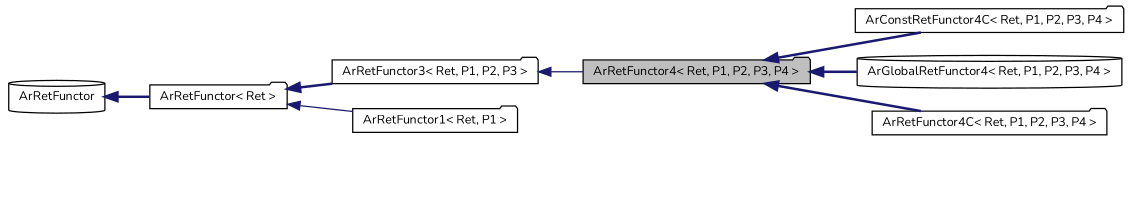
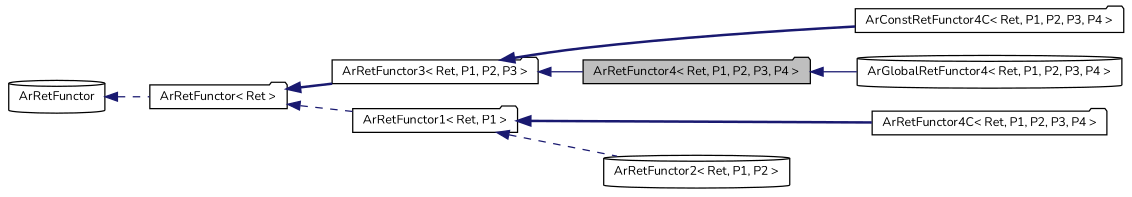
(849, 45) -> (684, 38)
(840, 72) -> (840, 72)
(134, 97) -> (134, 97)
(849, 98) -> (701, 122)
(327, 109) -> (327, 109)
none -> (697, 172)
